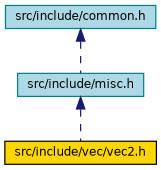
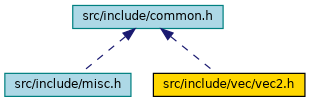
(81, 125) -> (193, 55)
